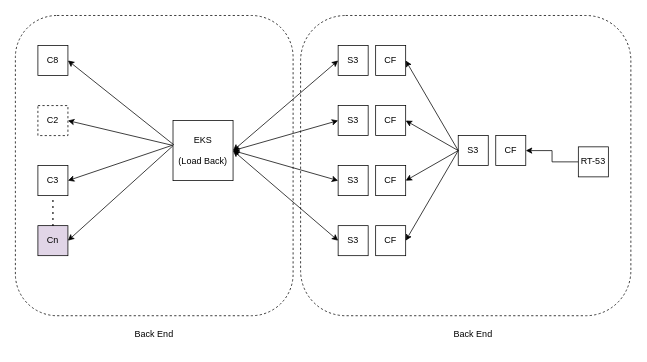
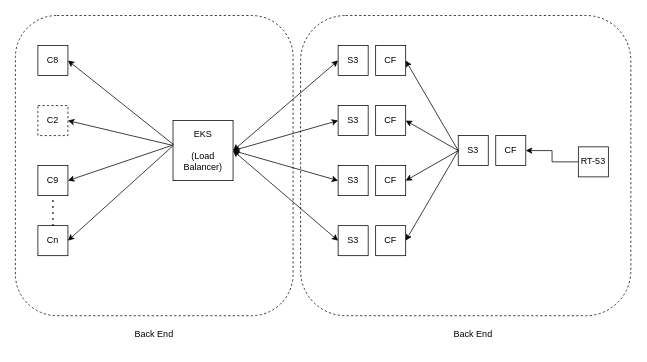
(203, 150) -> (203, 150)
(53, 180) -> (53, 180)
(53, 240) -> (53, 240)
